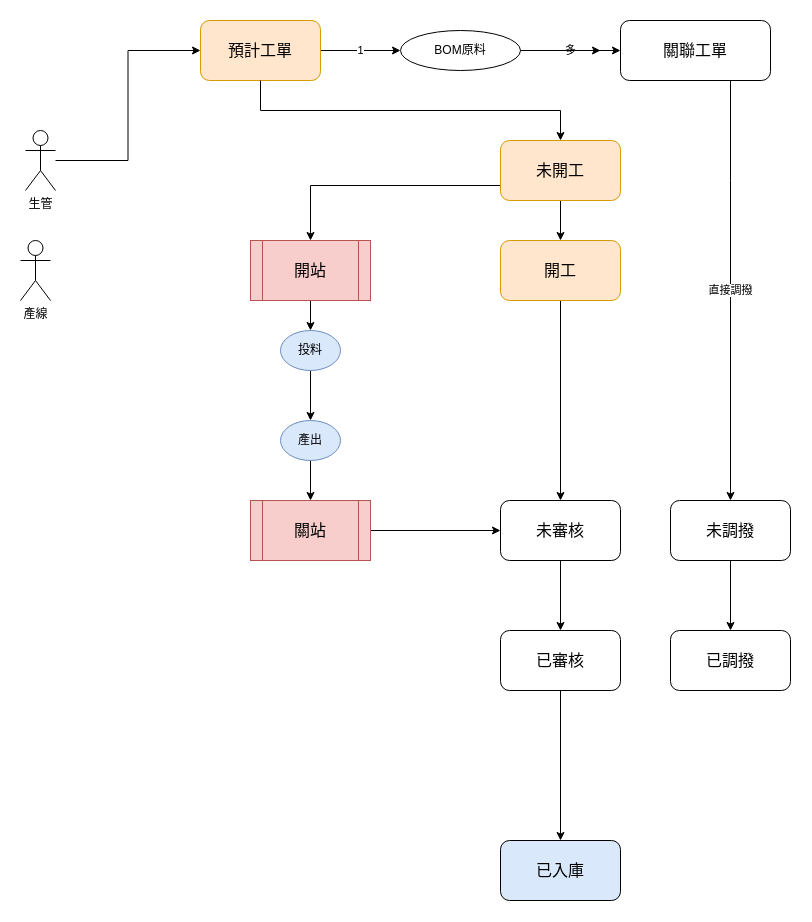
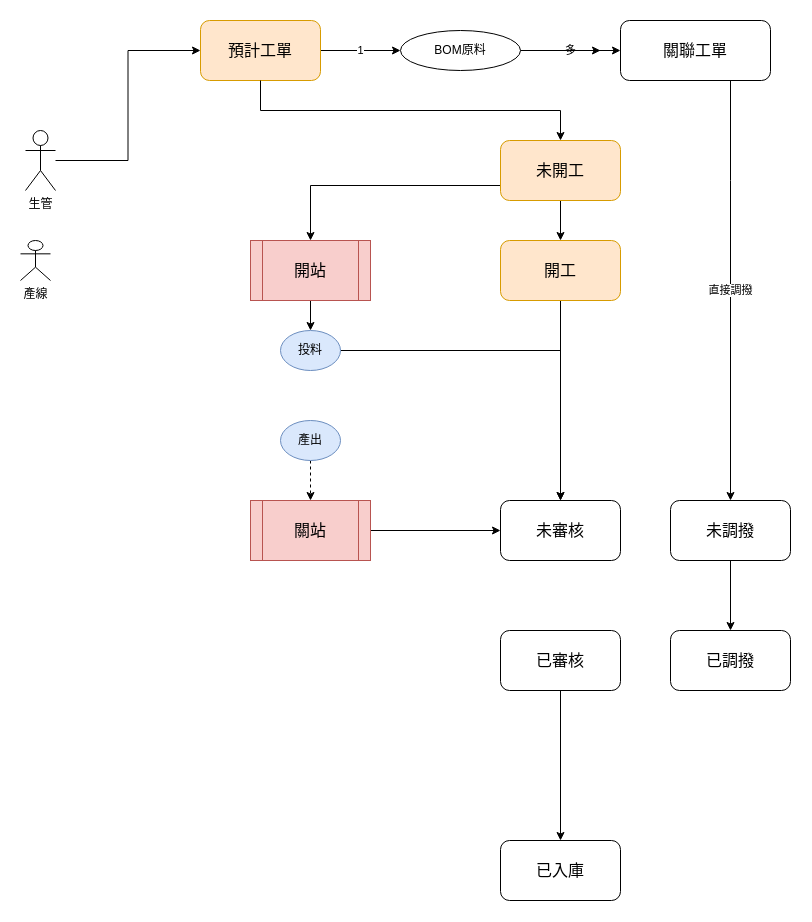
(36, 271) -> (36, 261)
(311, 392) -> (450, 351)
(311, 477) -> (311, 477)
(561, 592) -> none
(561, 871) -> (561, 871)
